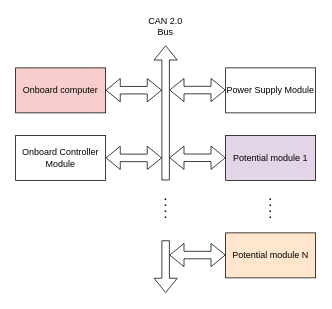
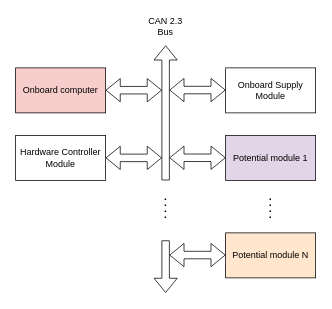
(165, 27) -> (165, 27)
(270, 90) -> (270, 90)
(60, 158) -> (60, 158)
